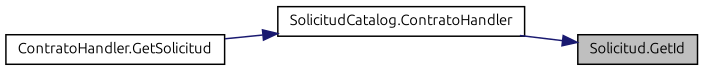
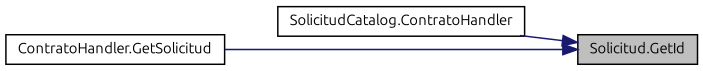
(244, 37) -> (394, 50)
